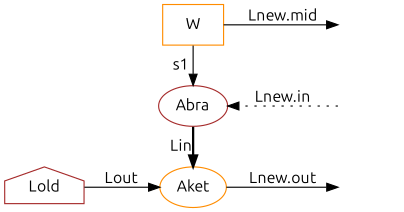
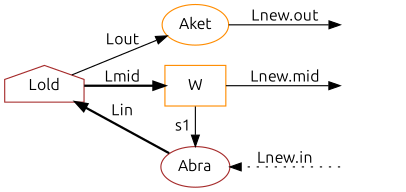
none -> (119, 86)
(193, 141) -> (127, 130)
